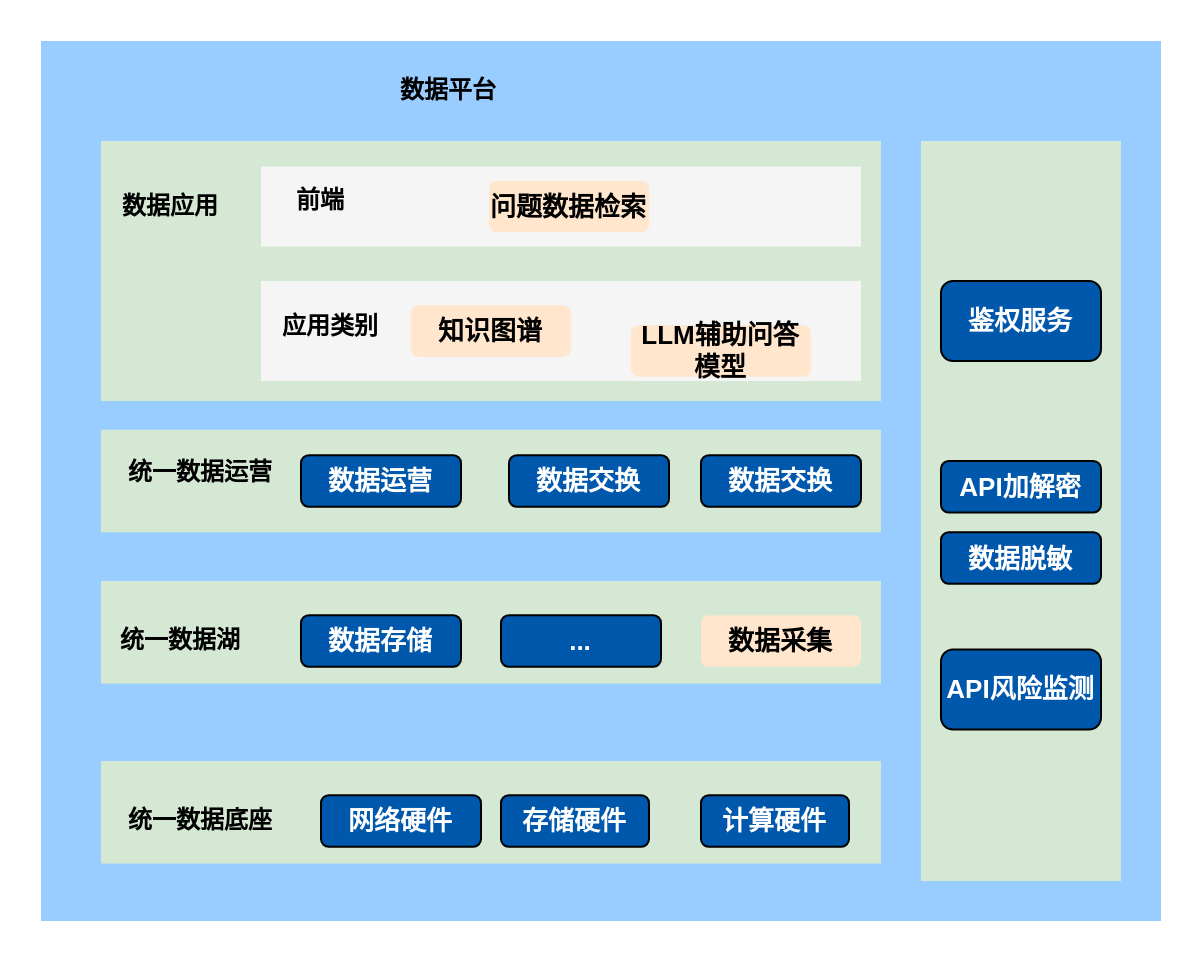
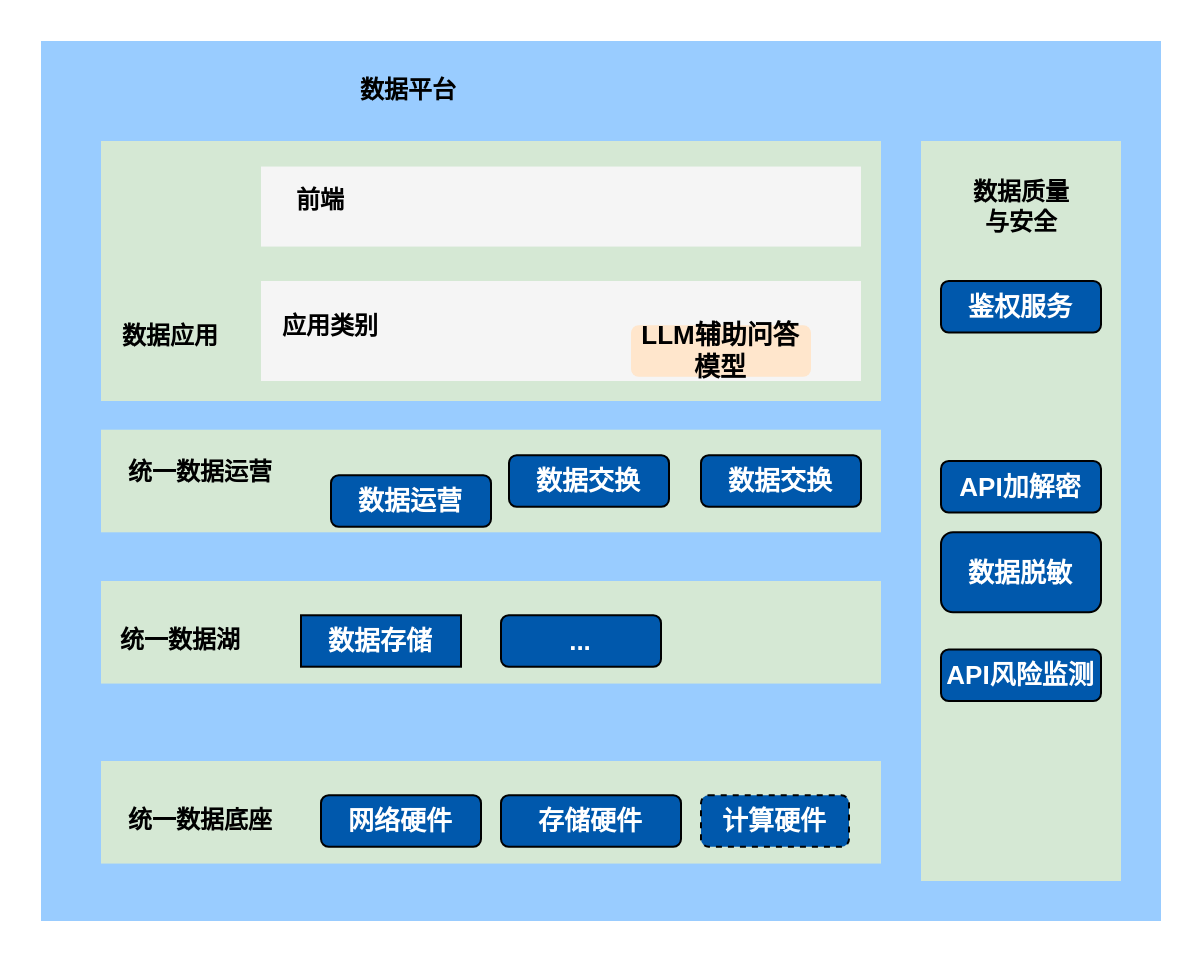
(449, 91) -> (409, 91)
(171, 207) -> (171, 337)
(569, 207) -> none
none -> (1021, 207)
(1021, 321) -> (1021, 307)
(491, 331) -> none
(381, 481) -> (411, 501)
(1021, 558) -> (1021, 572)
(381, 641) -> (381, 641)
(781, 641) -> none
(1021, 690) -> (1021, 675)
(575, 821) -> (591, 821)
(775, 821) -> (775, 821)
